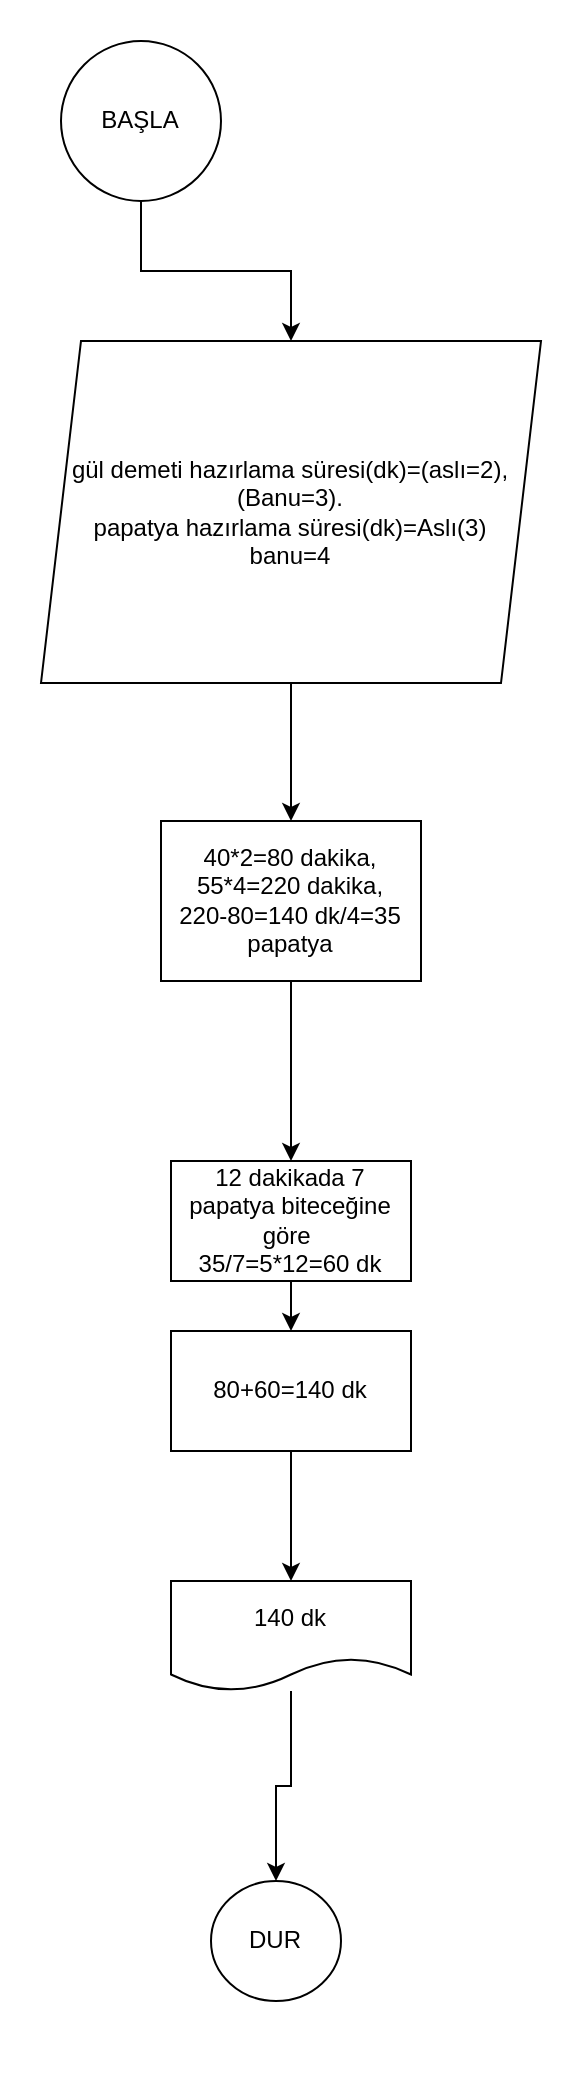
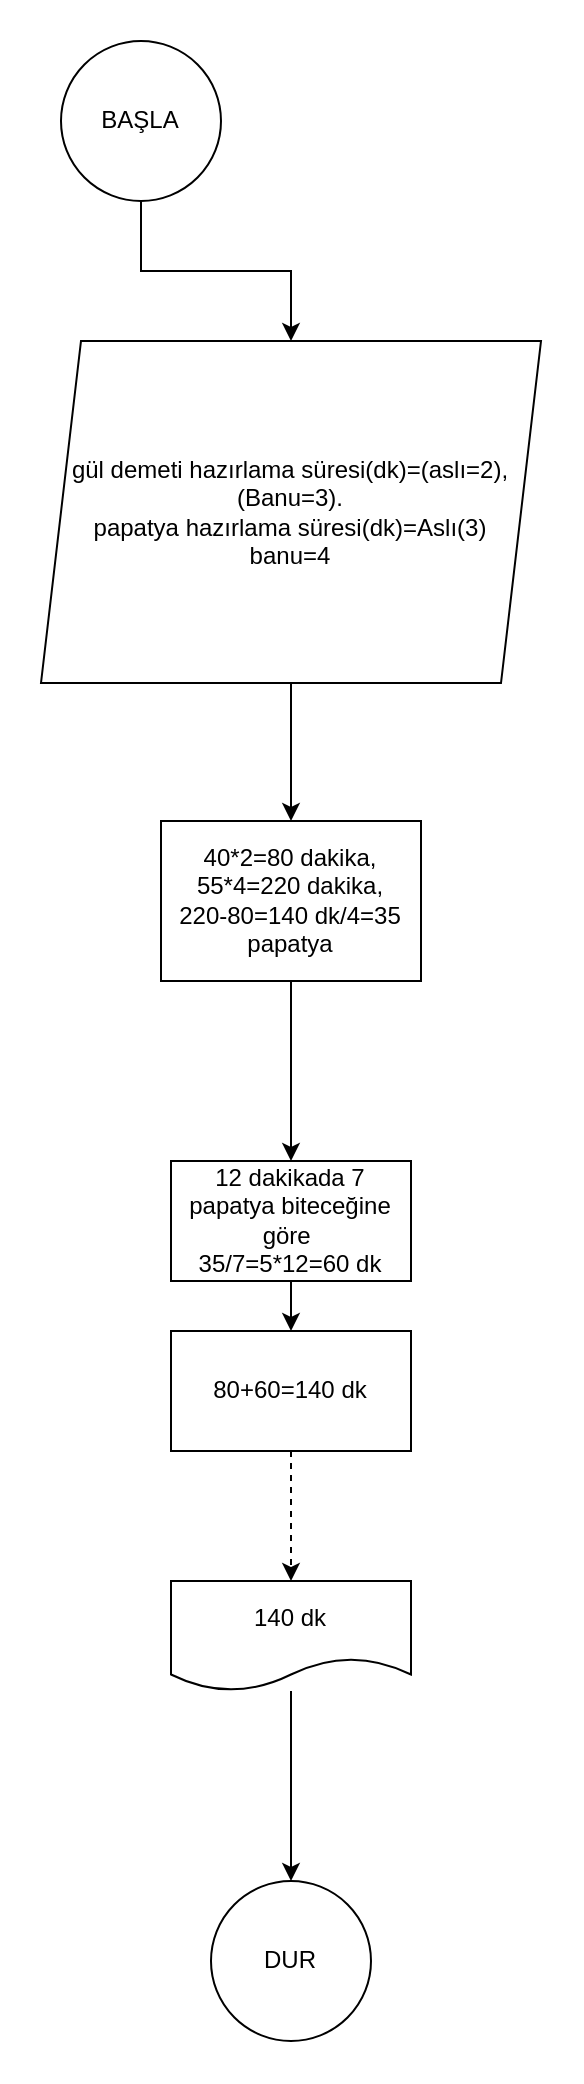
(291, 1511) -> (291, 1511)
(276, 1941) -> (291, 1961)
